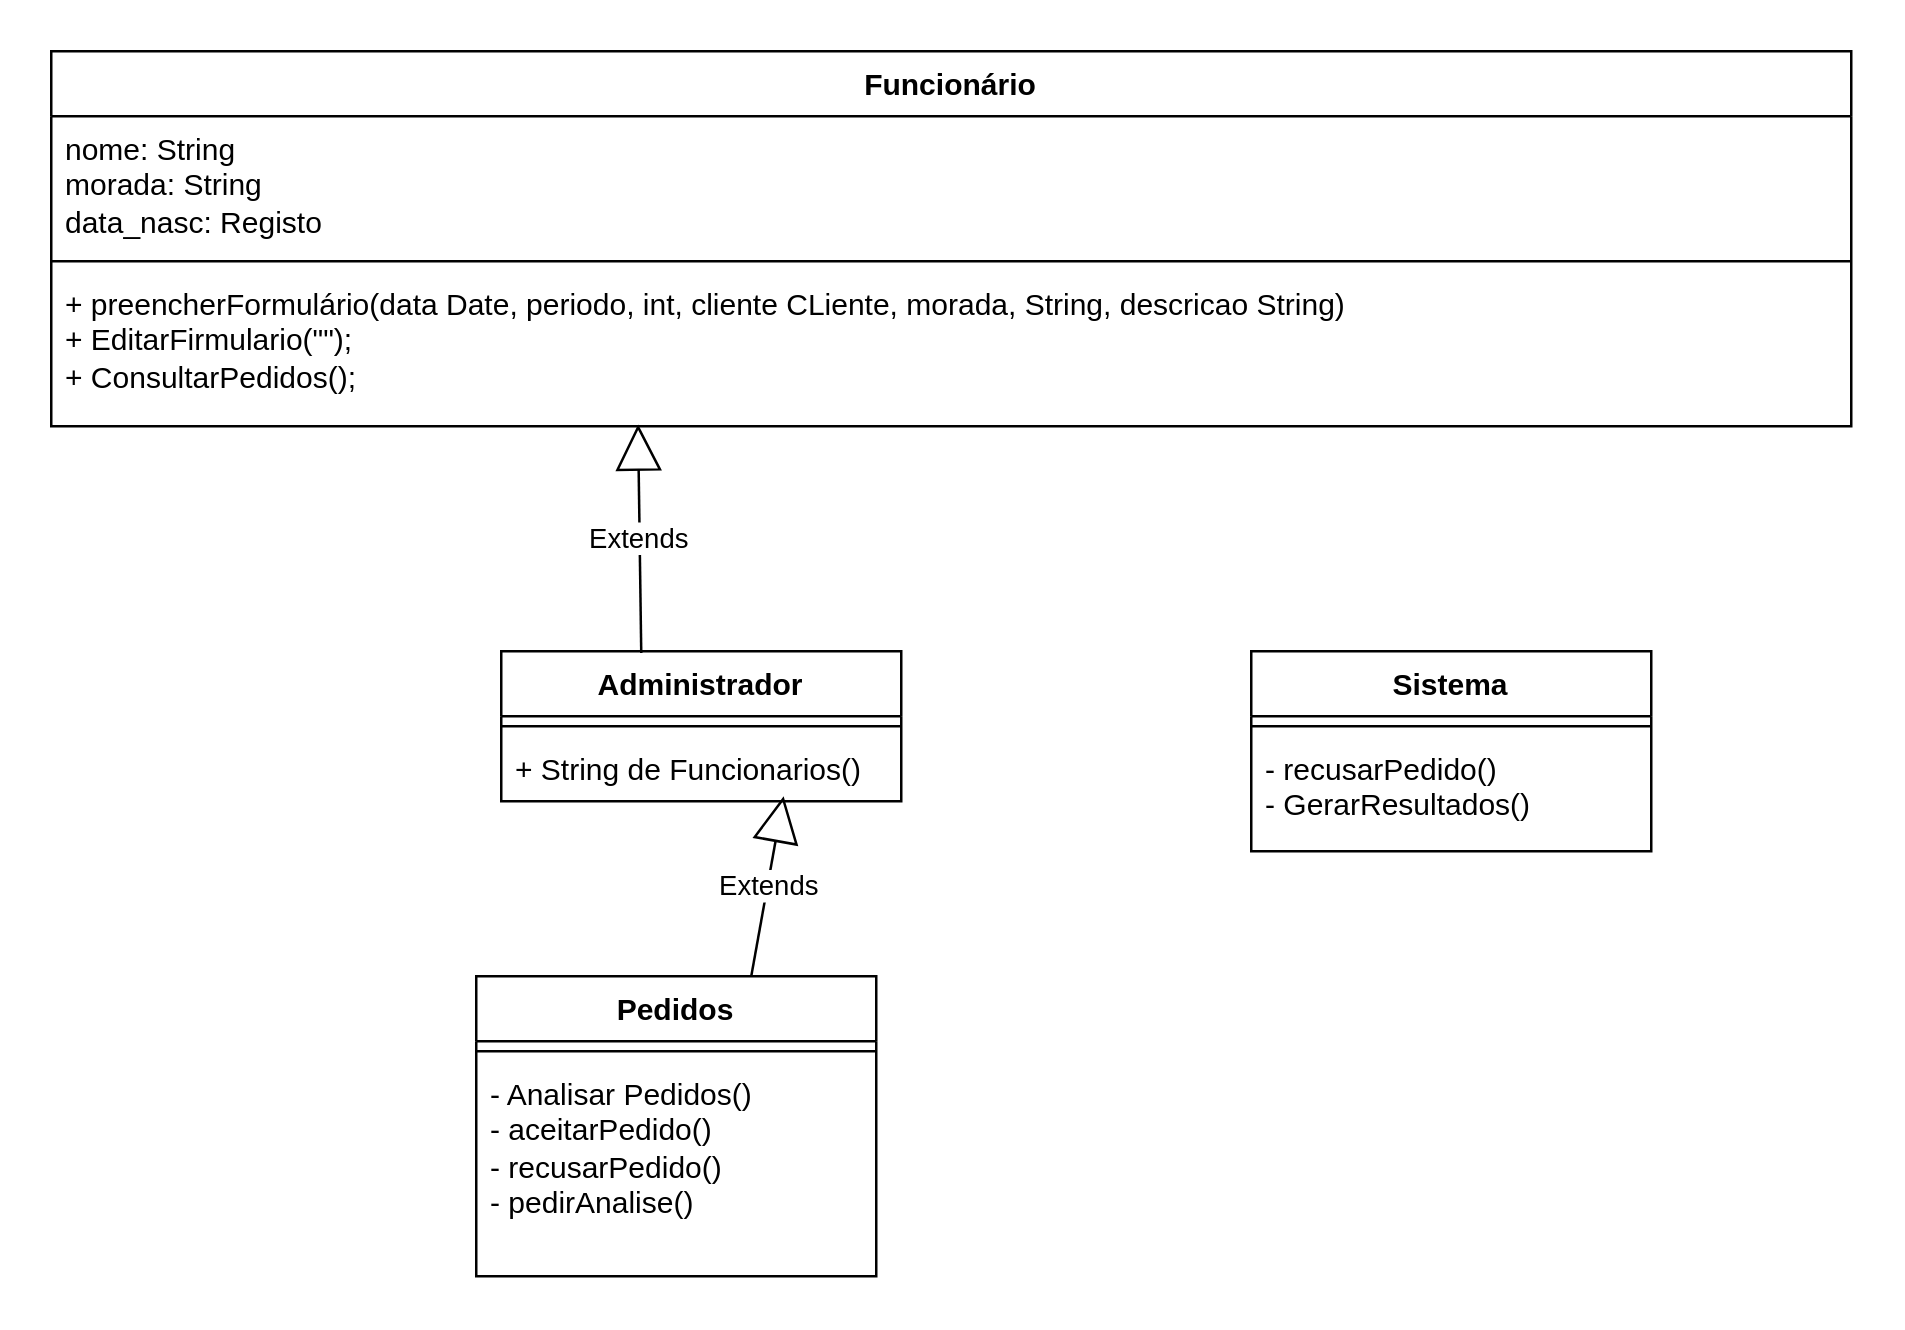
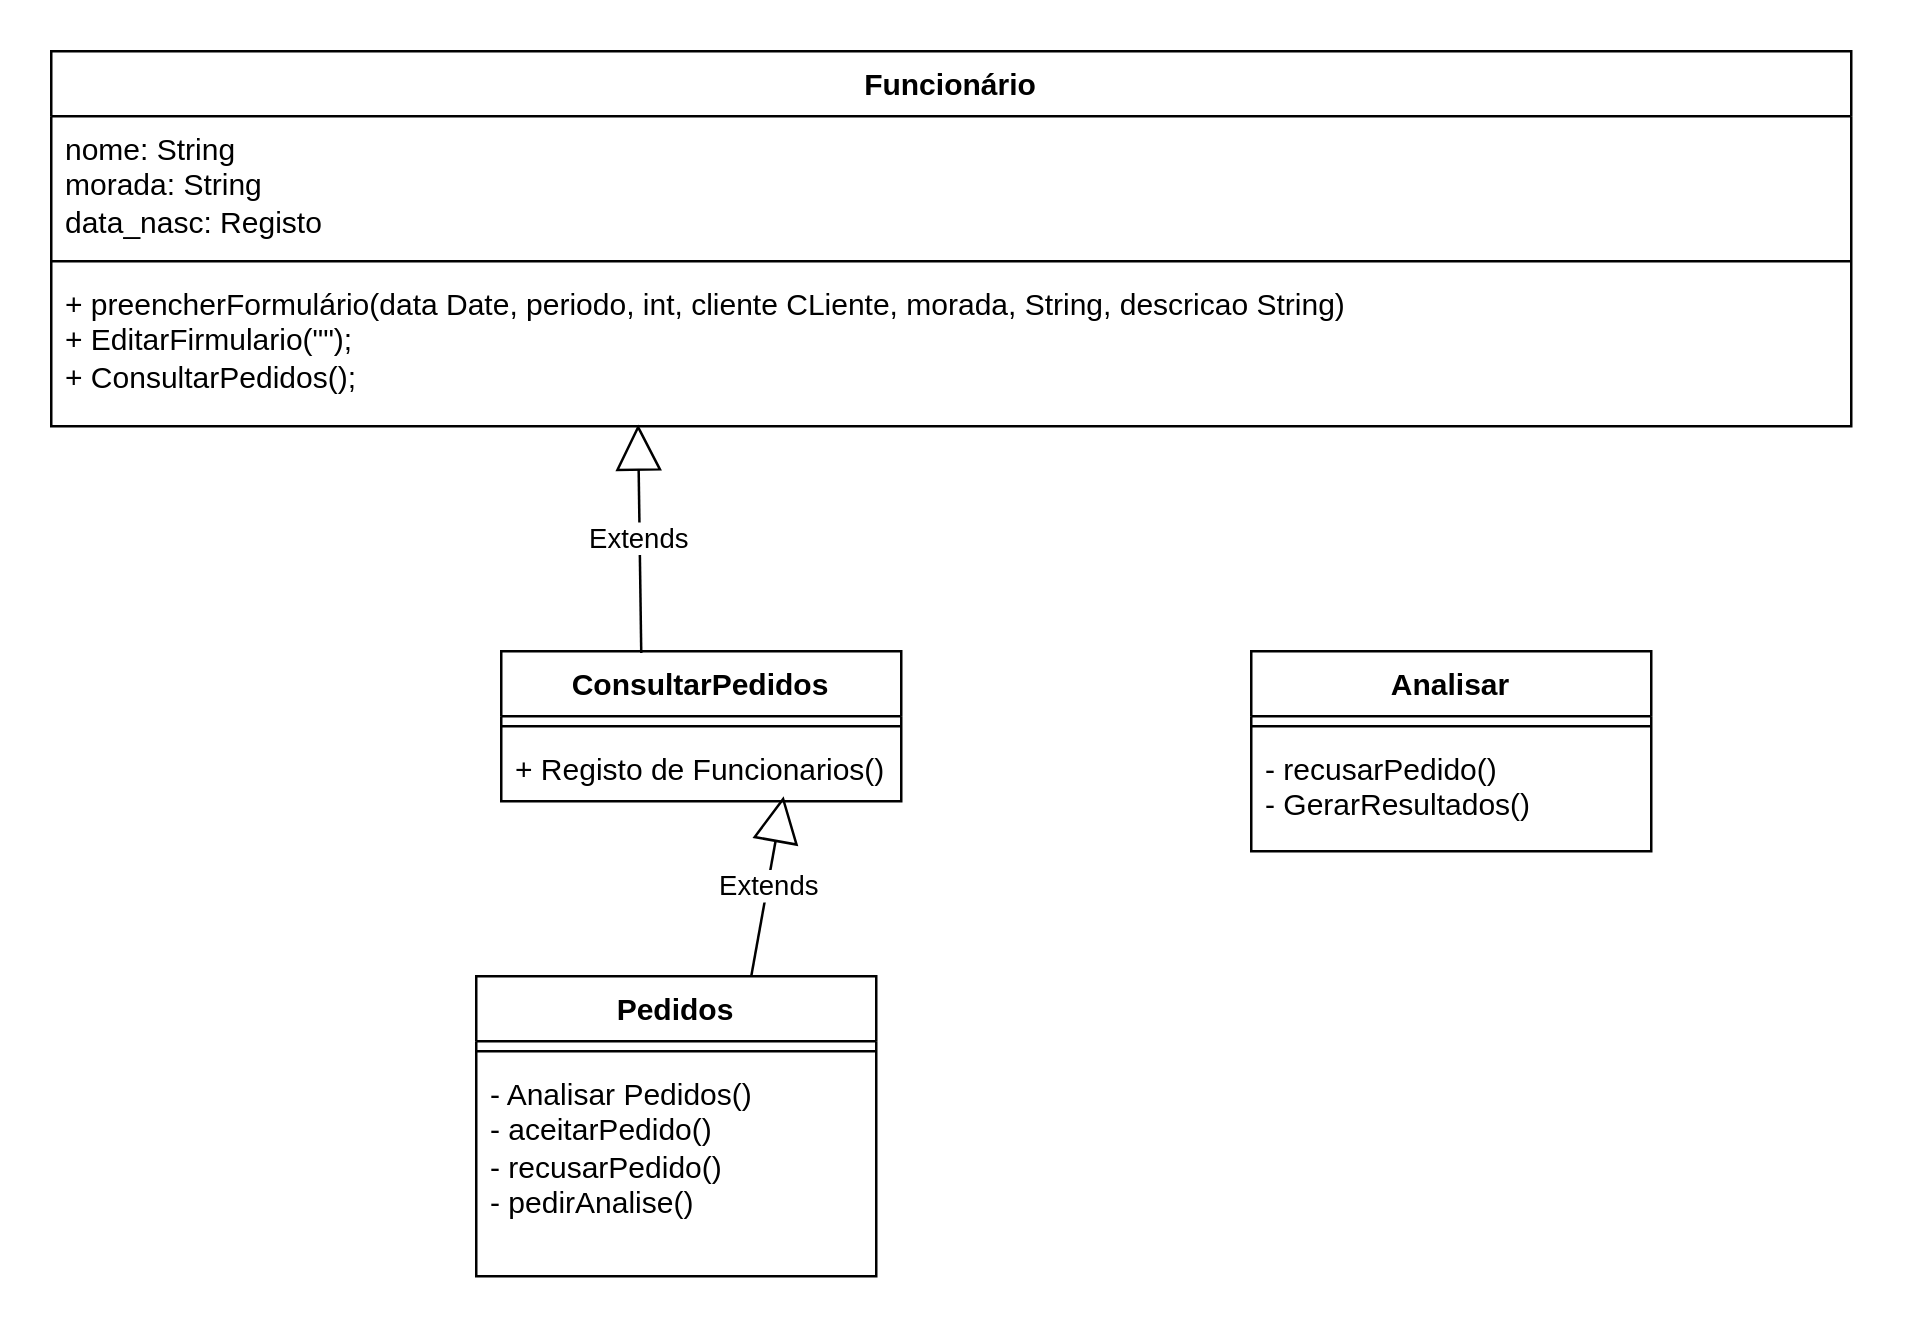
(701, 687) -> (701, 687)
(1451, 687) -> (1451, 687)
(704, 790) -> (704, 790)
